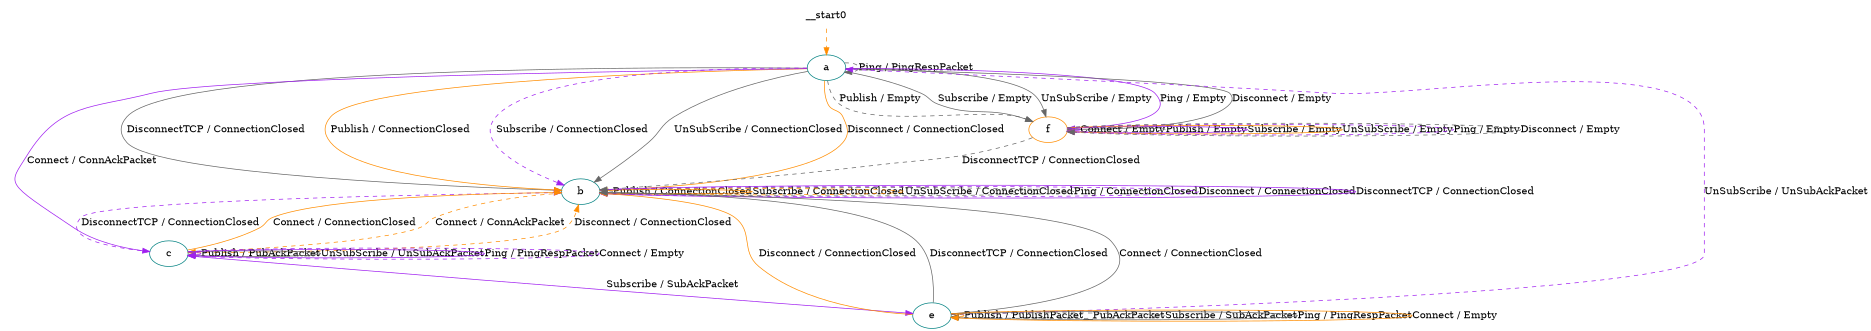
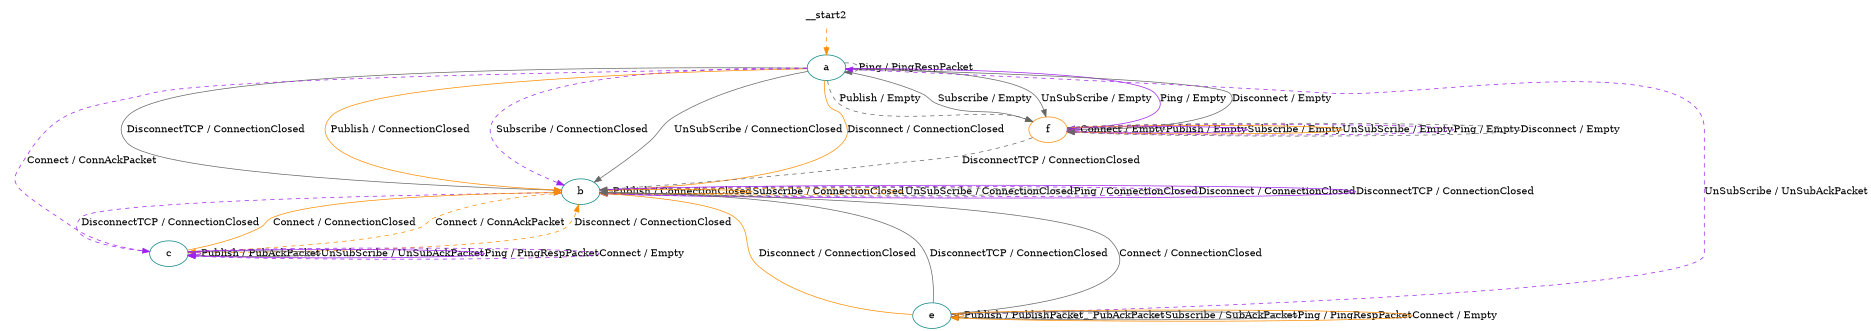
(826, 16) -> (826, 16)
(196, 87) -> (196, 87)
(547, 285) -> none
